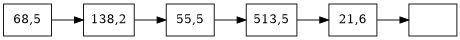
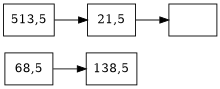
(109, 20) -> (112, 69)
(190, 20) -> none
(353, 20) -> (112, 20)
